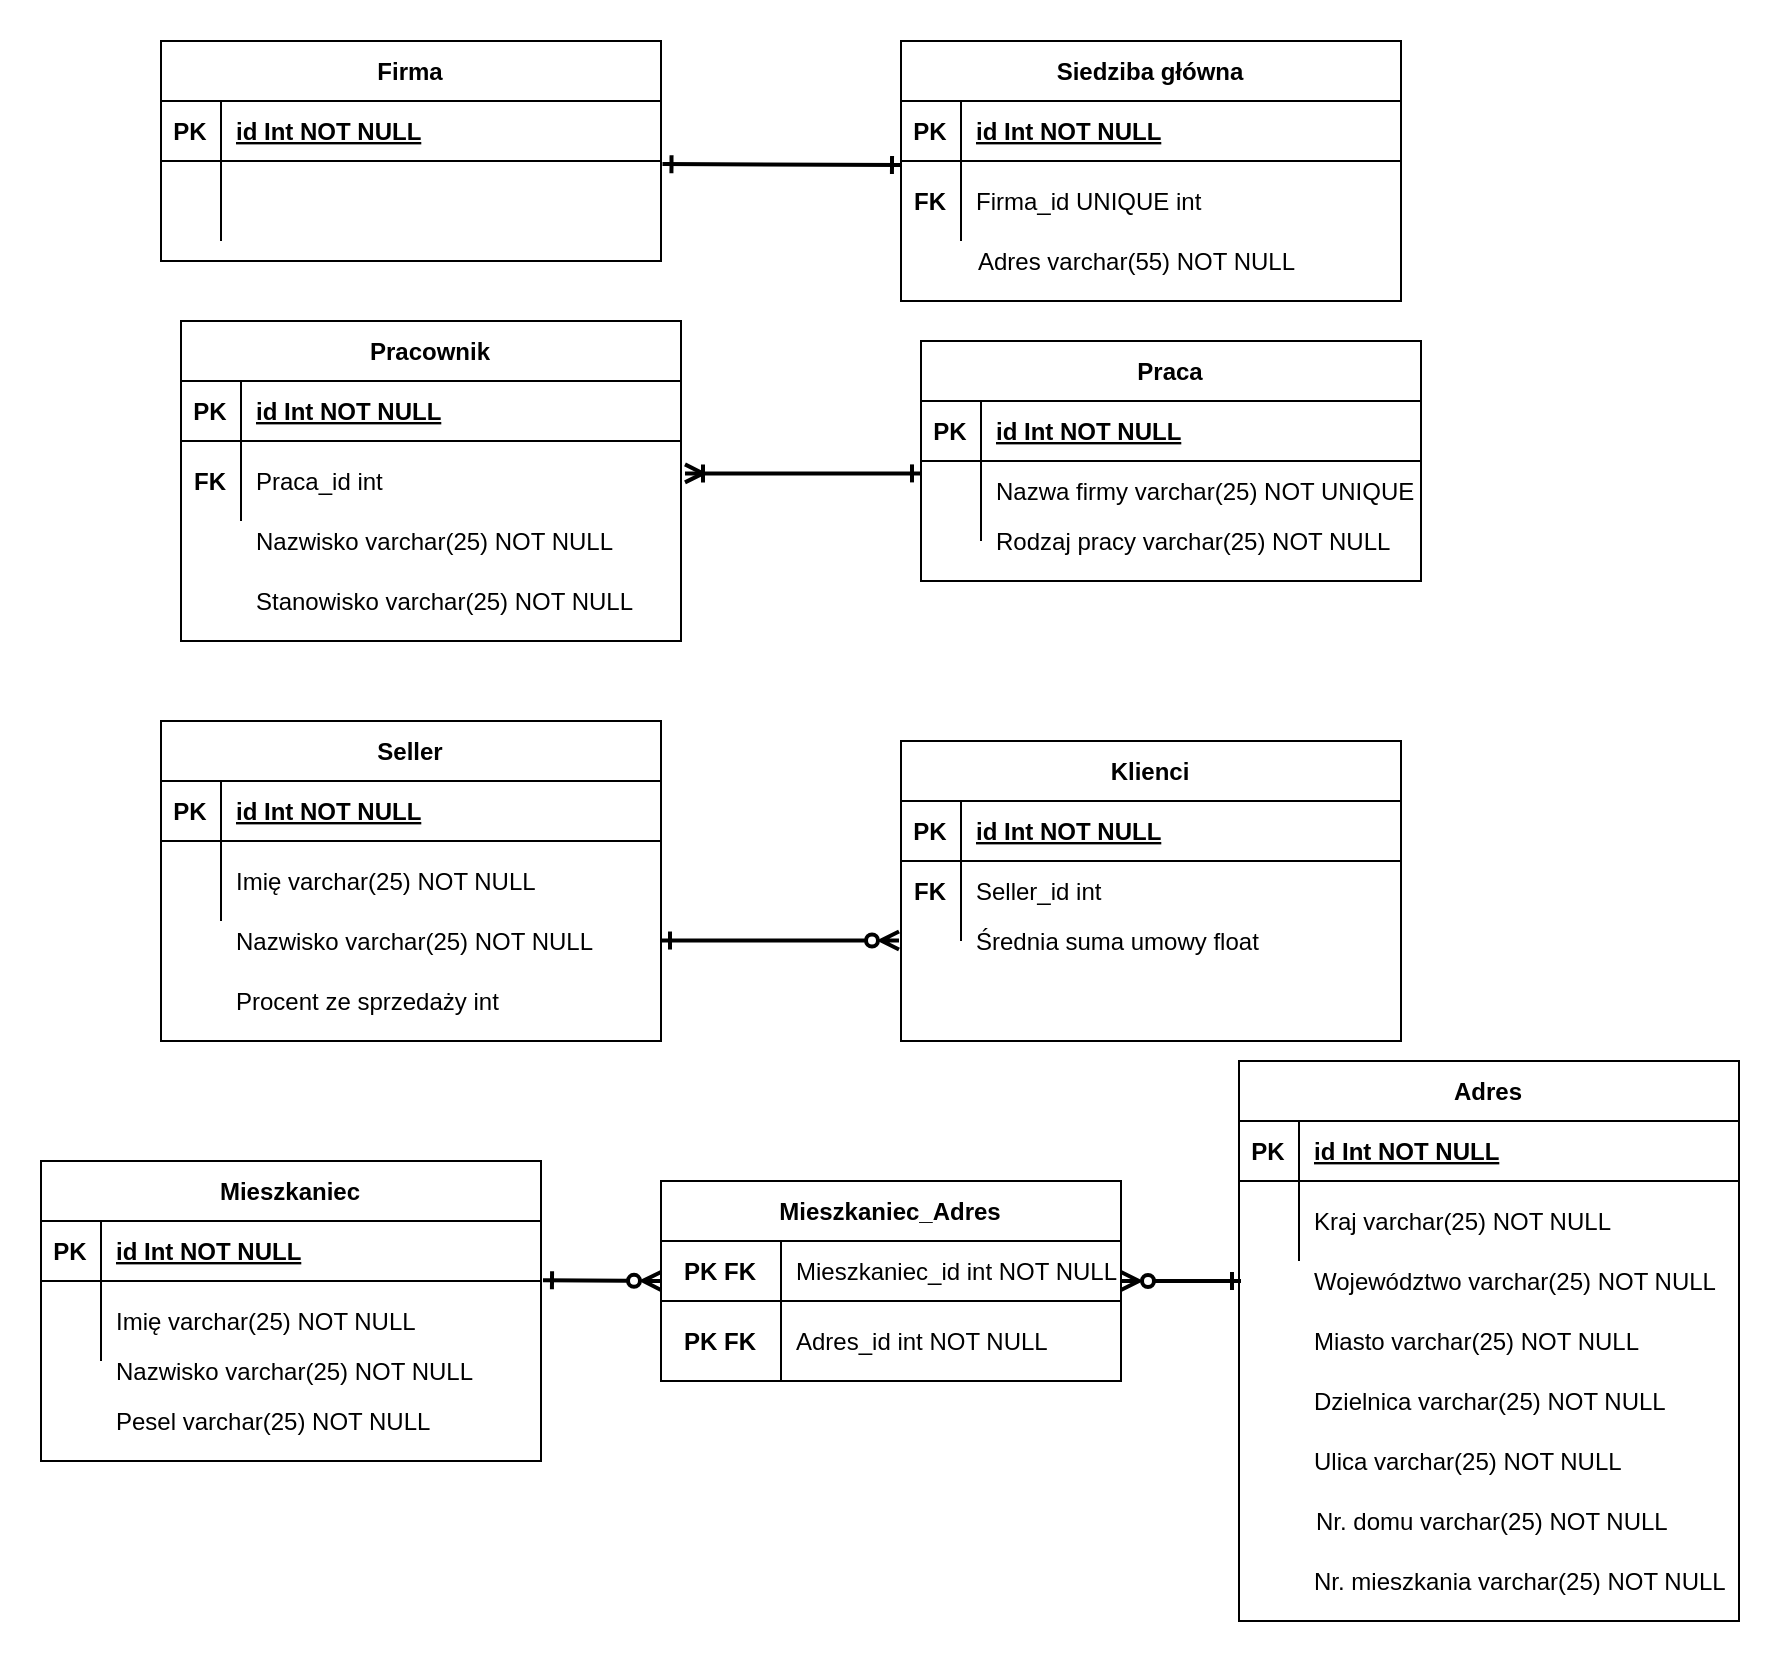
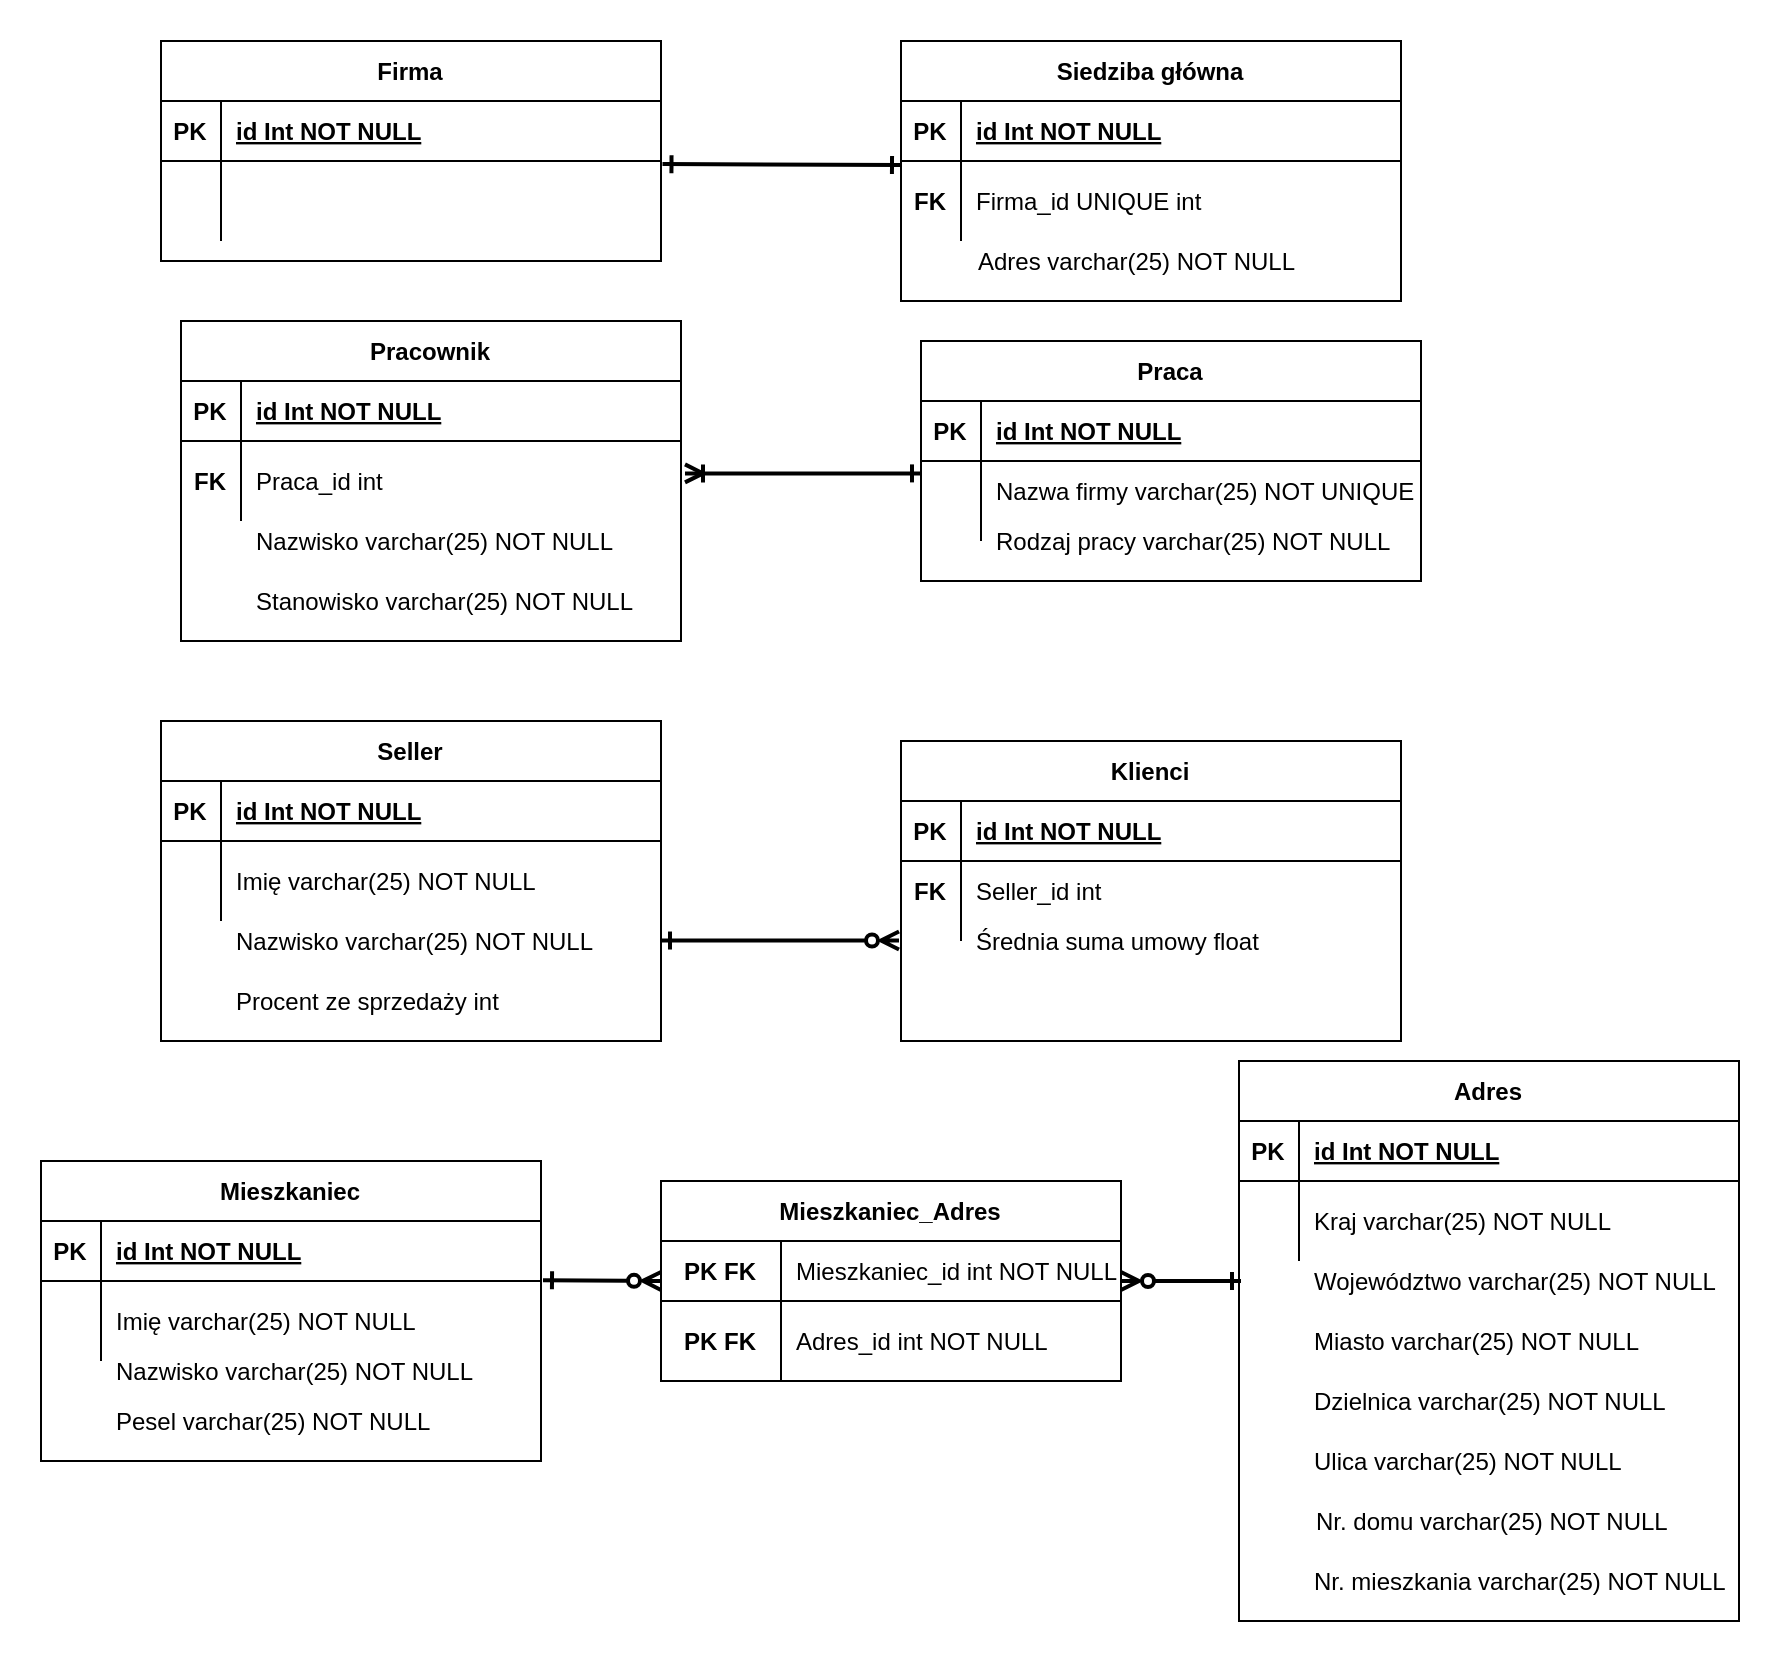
(1143, 262) -> (1143, 262)
